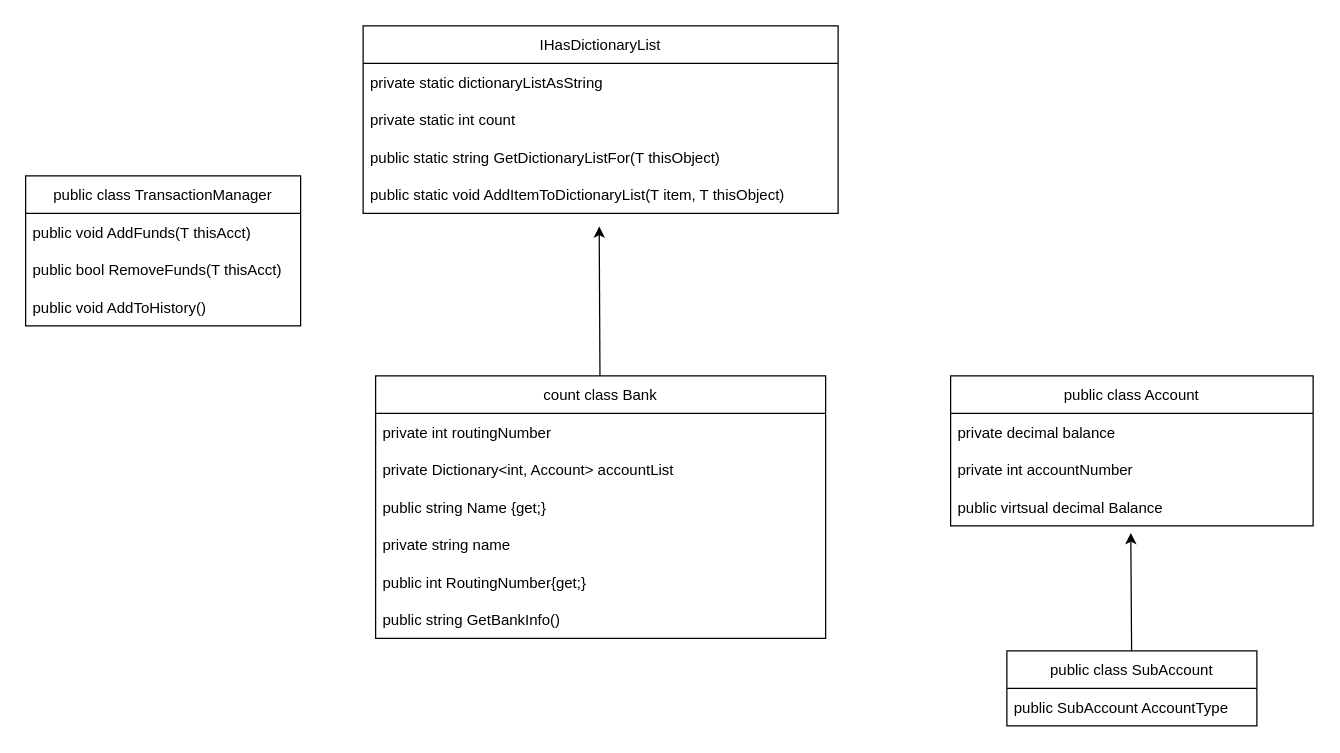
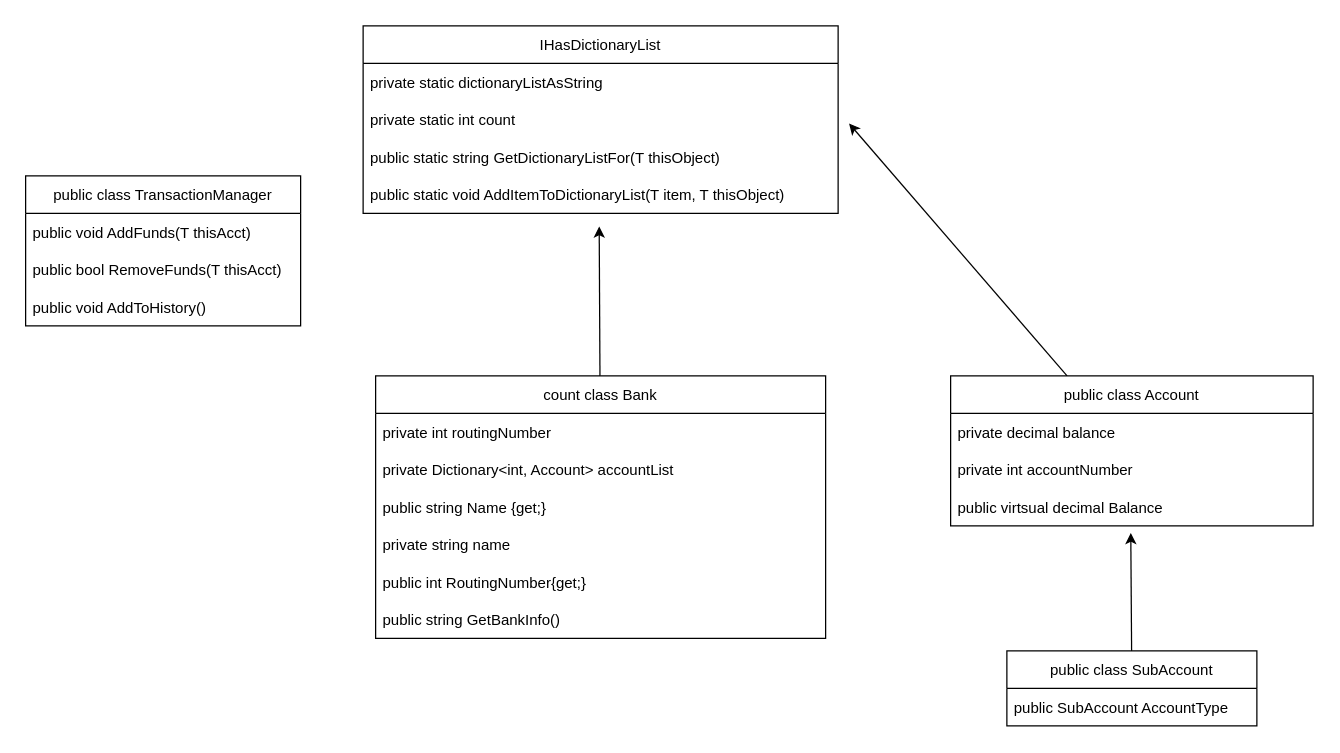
none -> (961, 253)
